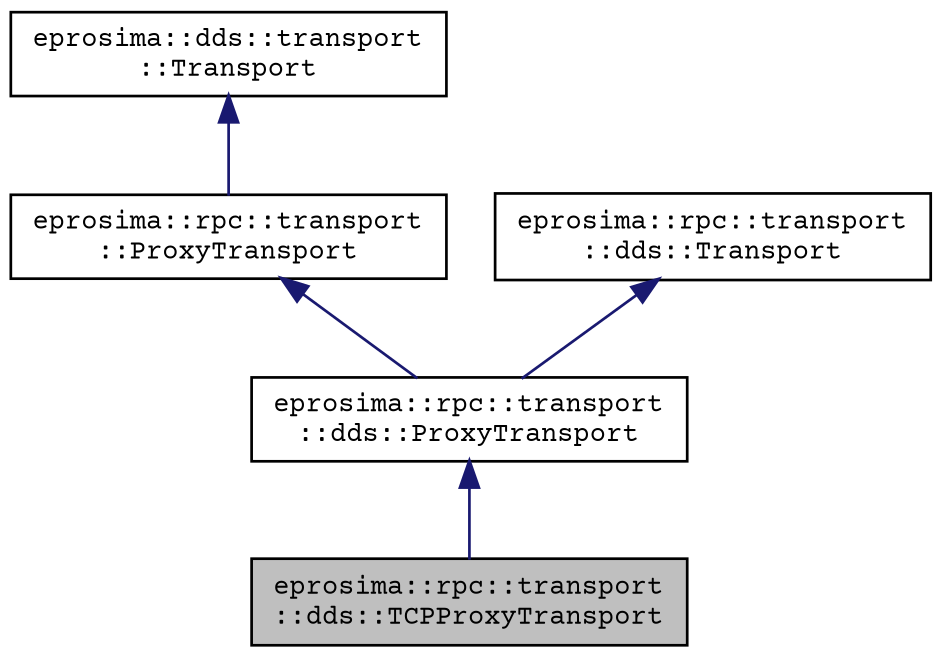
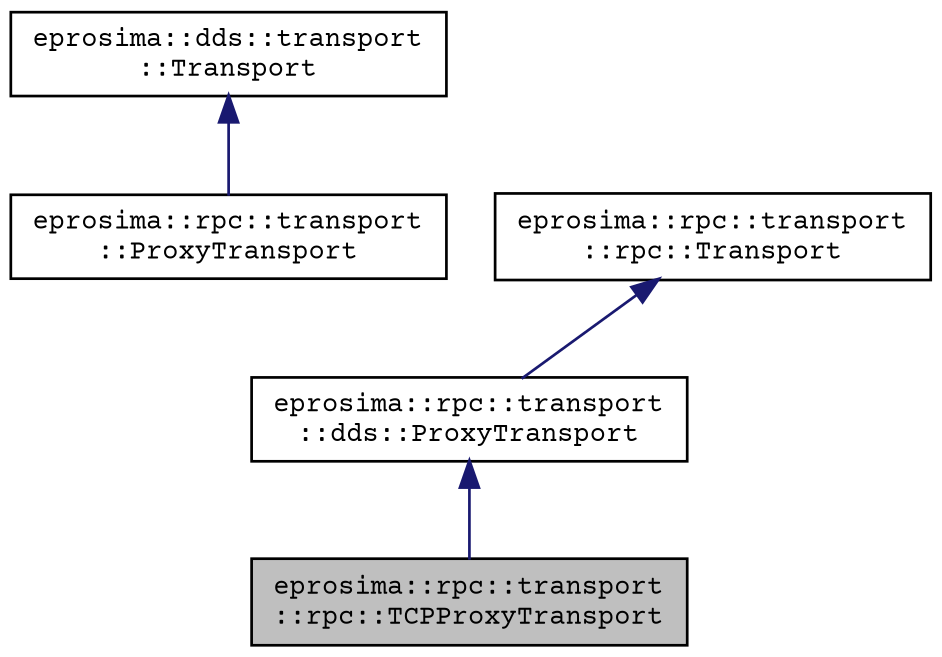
(713, 237) -> (713, 237)
(360, 336) -> none
(469, 602) -> (469, 602)
